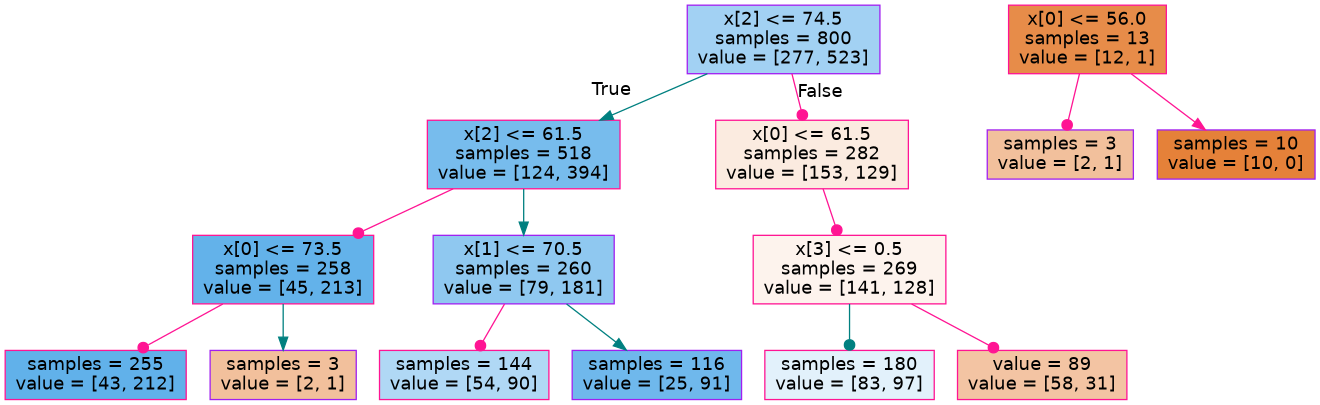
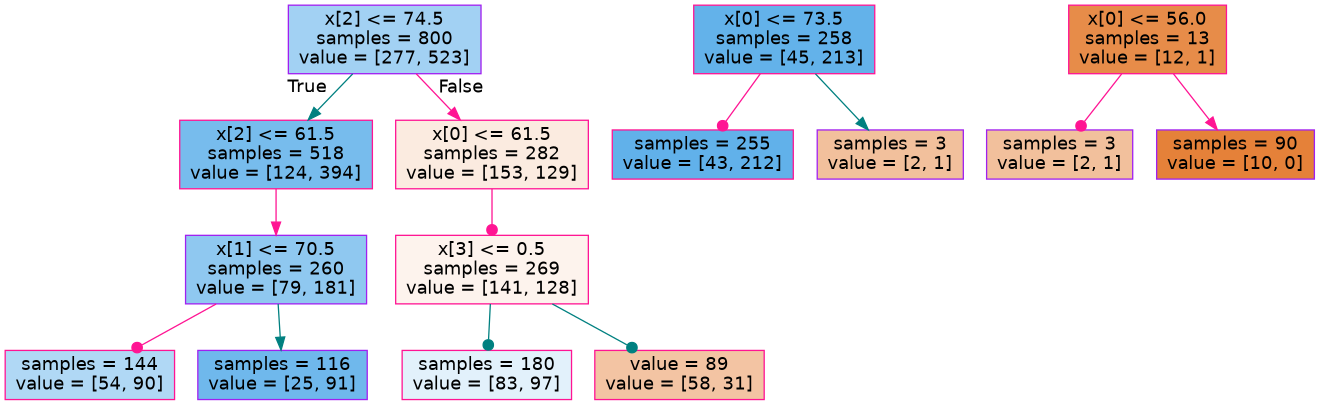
(797, 92) -> (434, 92)
(1236, 155) -> (1236, 155)
(524, 205) -> (276, 205)
(408, 210) -> none
(950, 325) -> (590, 324)
